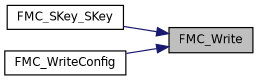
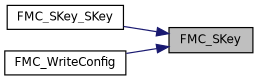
(211, 40) -> (211, 40)
